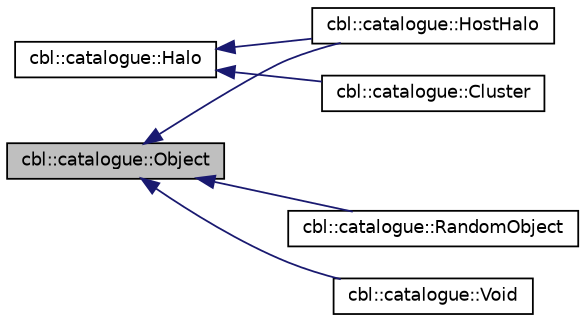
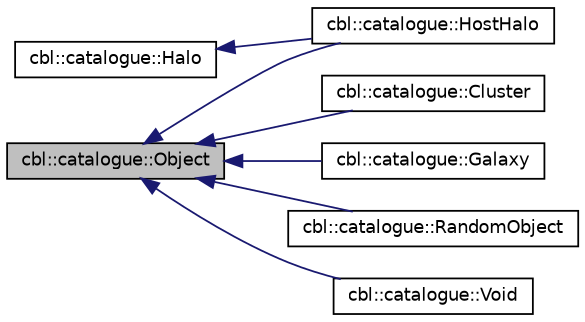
(278, 77) -> (284, 125)
none -> (433, 161)
